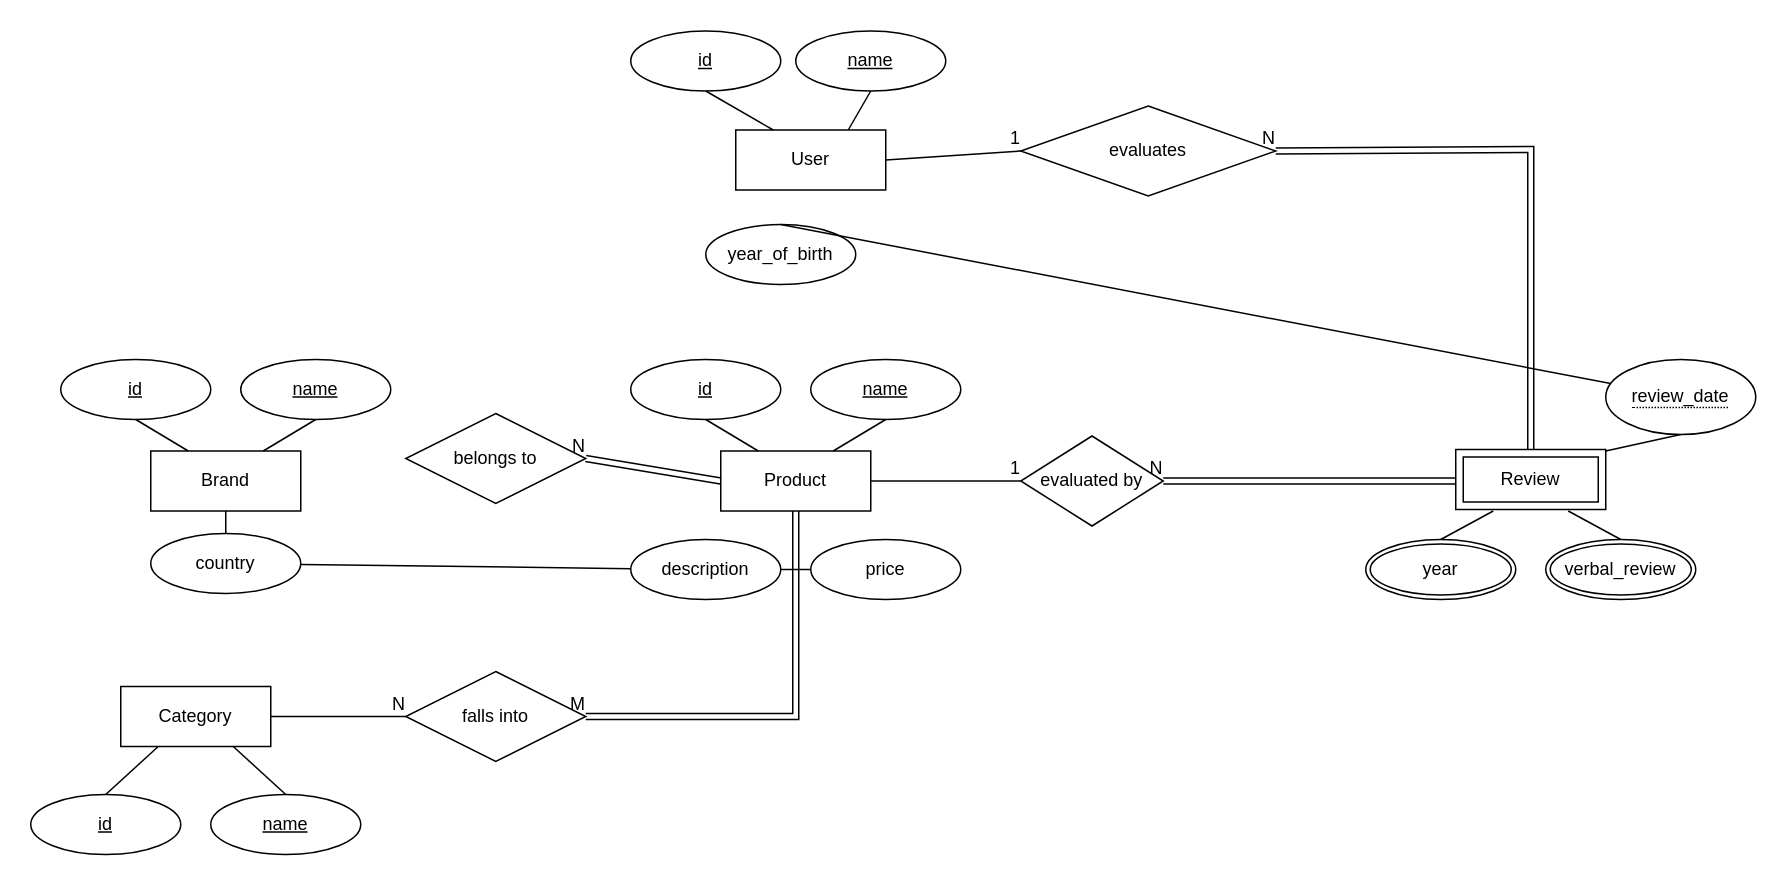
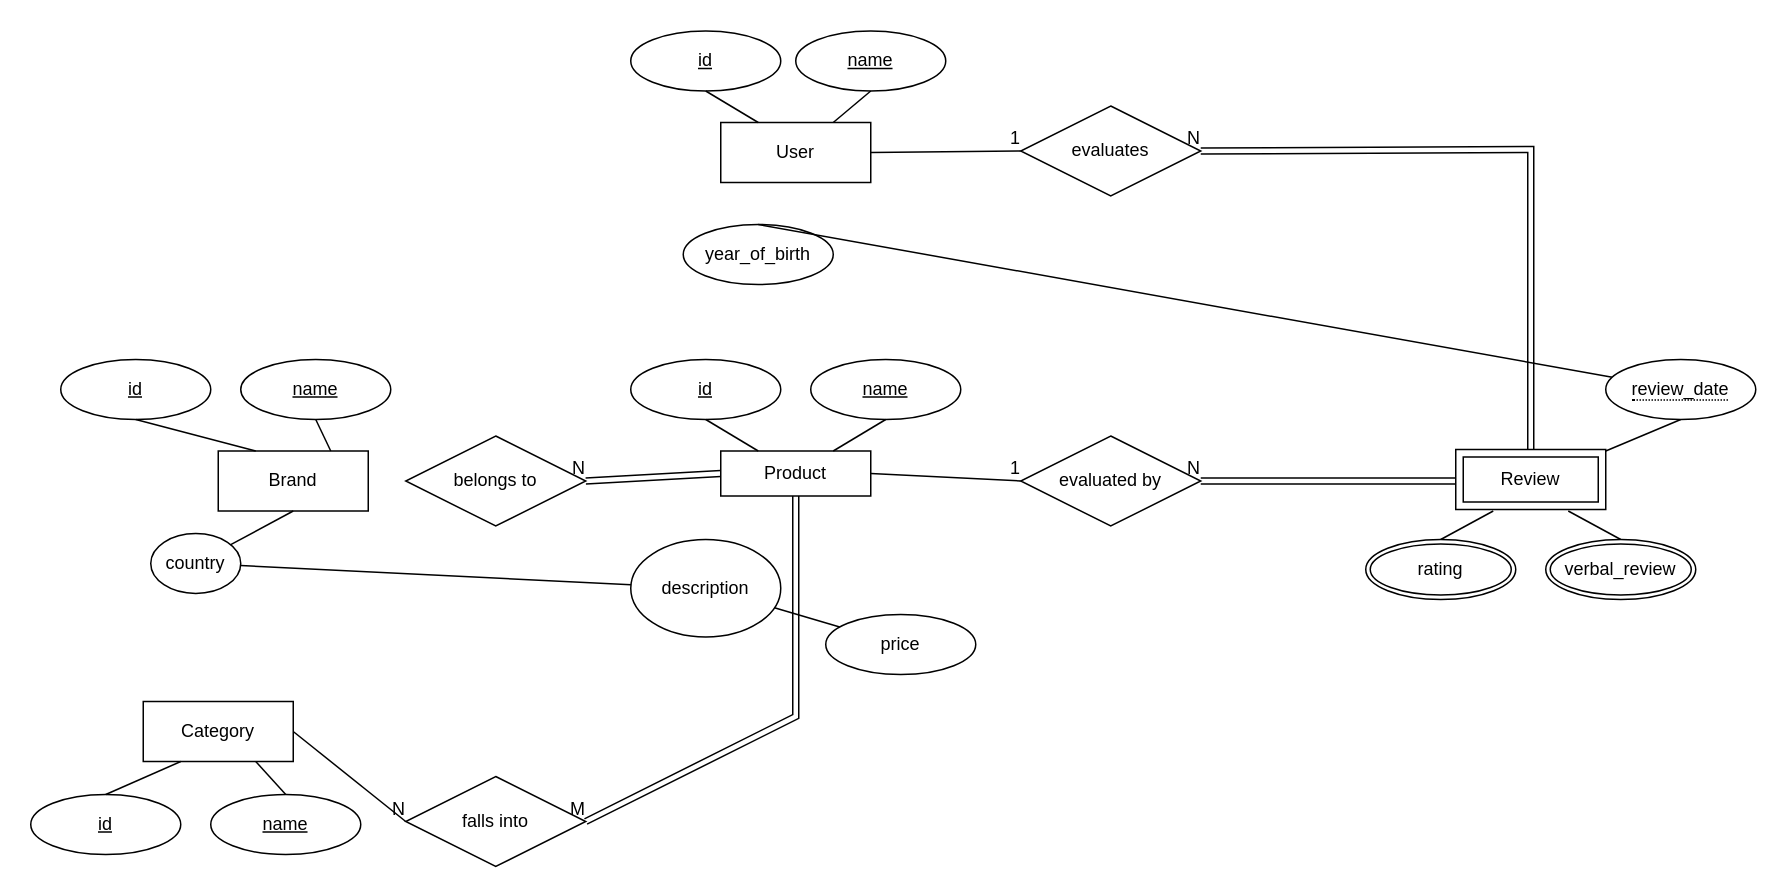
(1148, 151) -> (1111, 151)
(811, 160) -> (796, 152)
(781, 254) -> (758, 254)
(1681, 397) -> (1681, 389)
(496, 458) -> (496, 481)
(226, 481) -> (293, 481)
(796, 481) -> (796, 473)
(1092, 481) -> (1111, 481)
(226, 563) -> (196, 563)
(706, 569) -> (706, 588)
(886, 569) -> (901, 644)
(1441, 569) -> (1441, 569)
(196, 716) -> (218, 731)
(496, 716) -> (496, 821)
